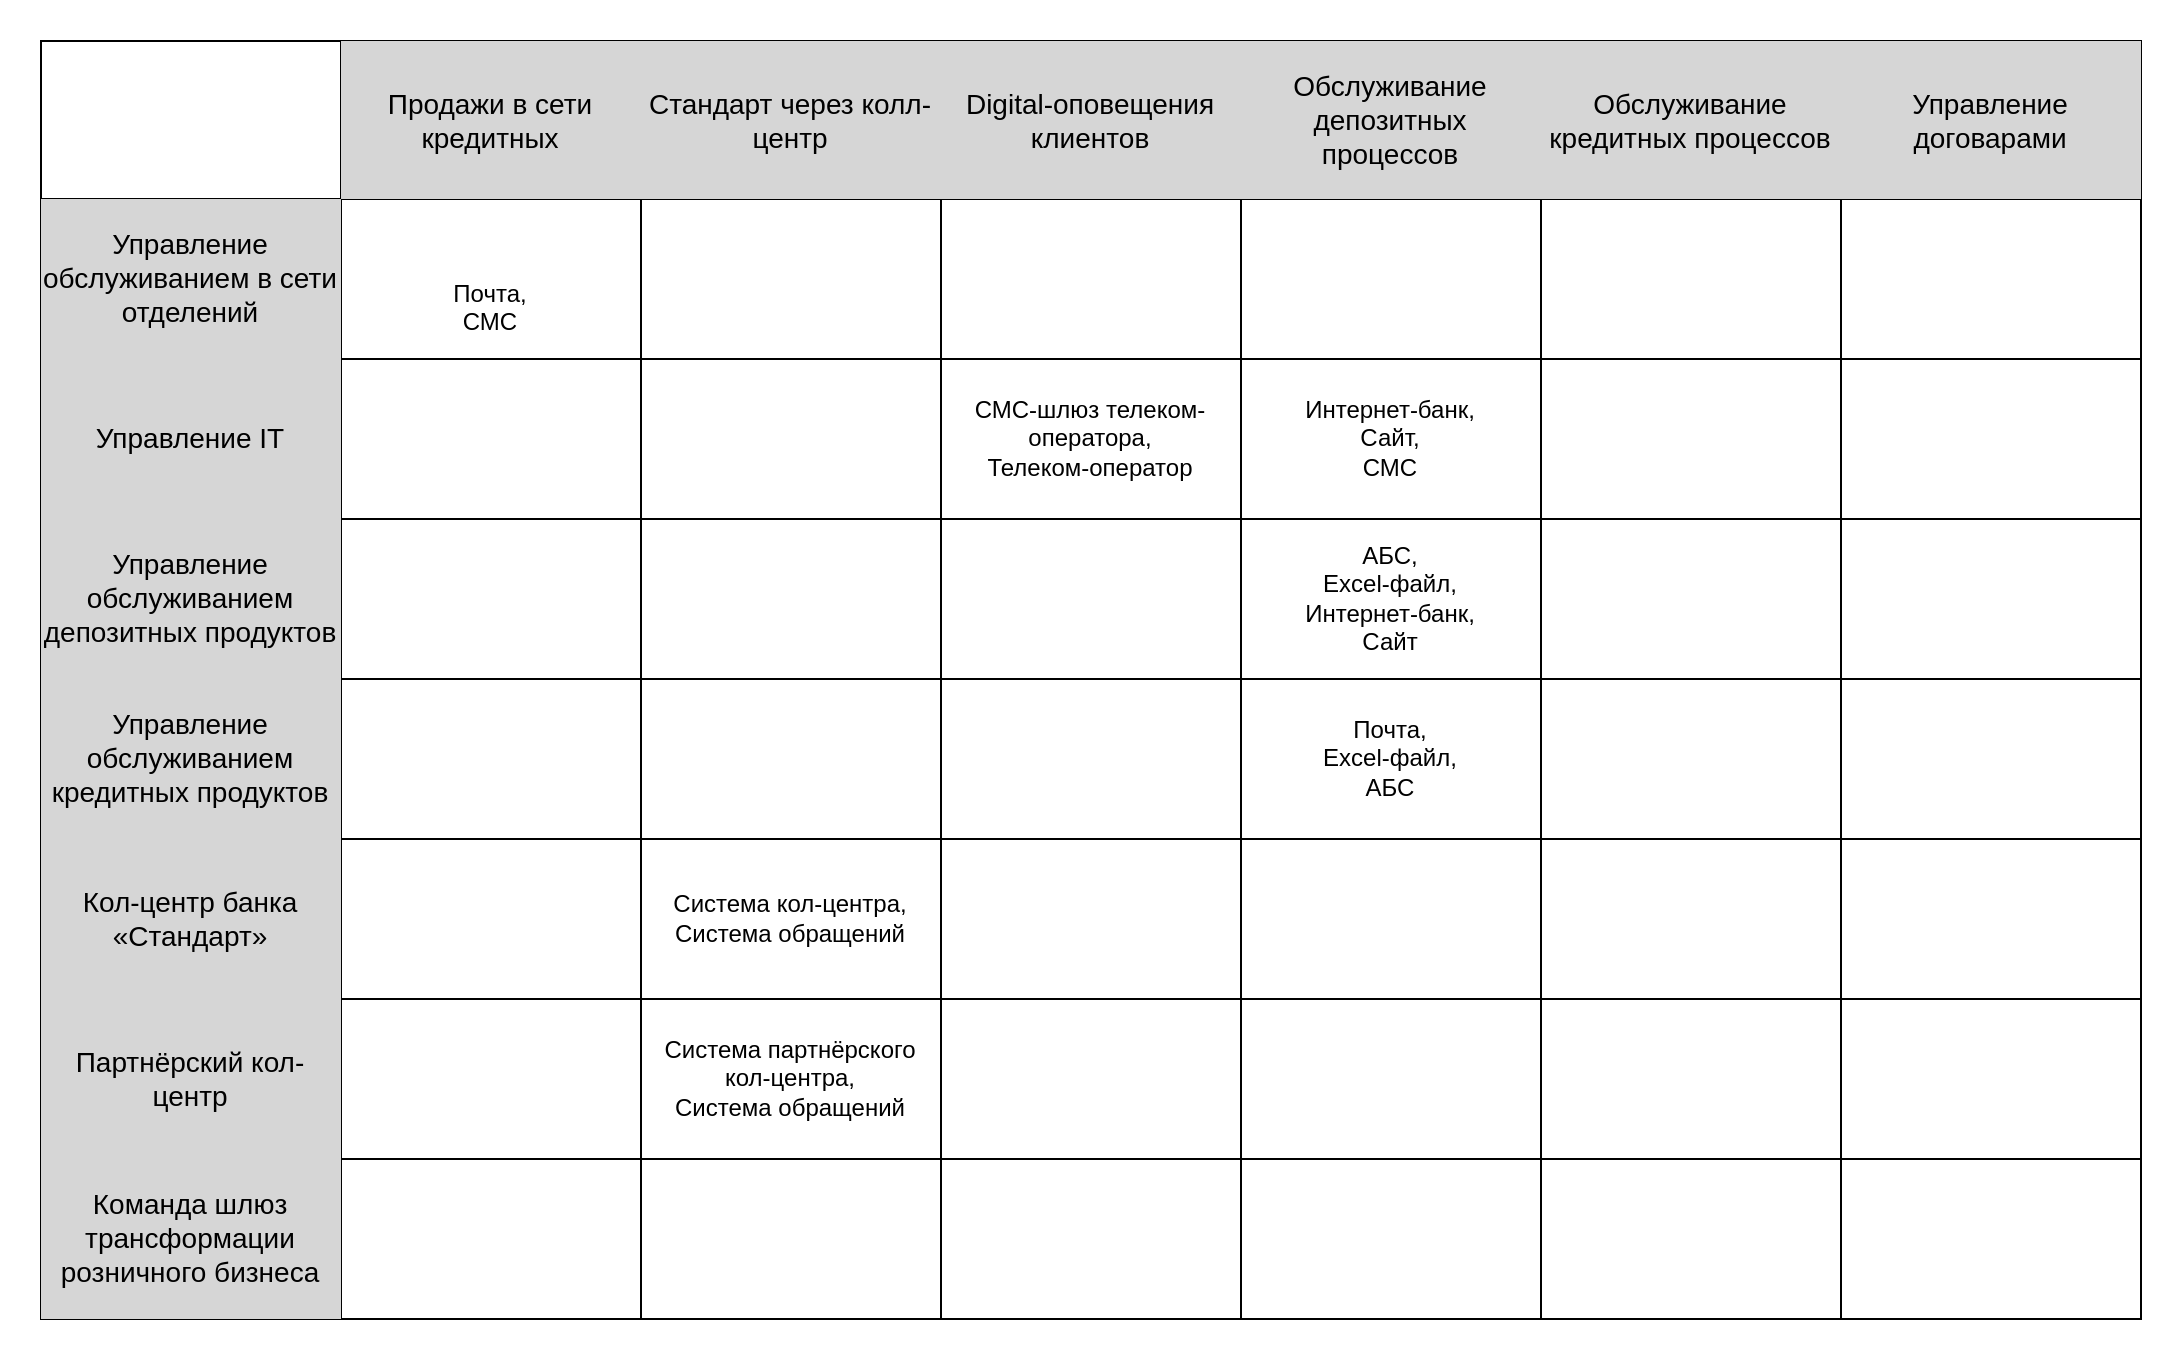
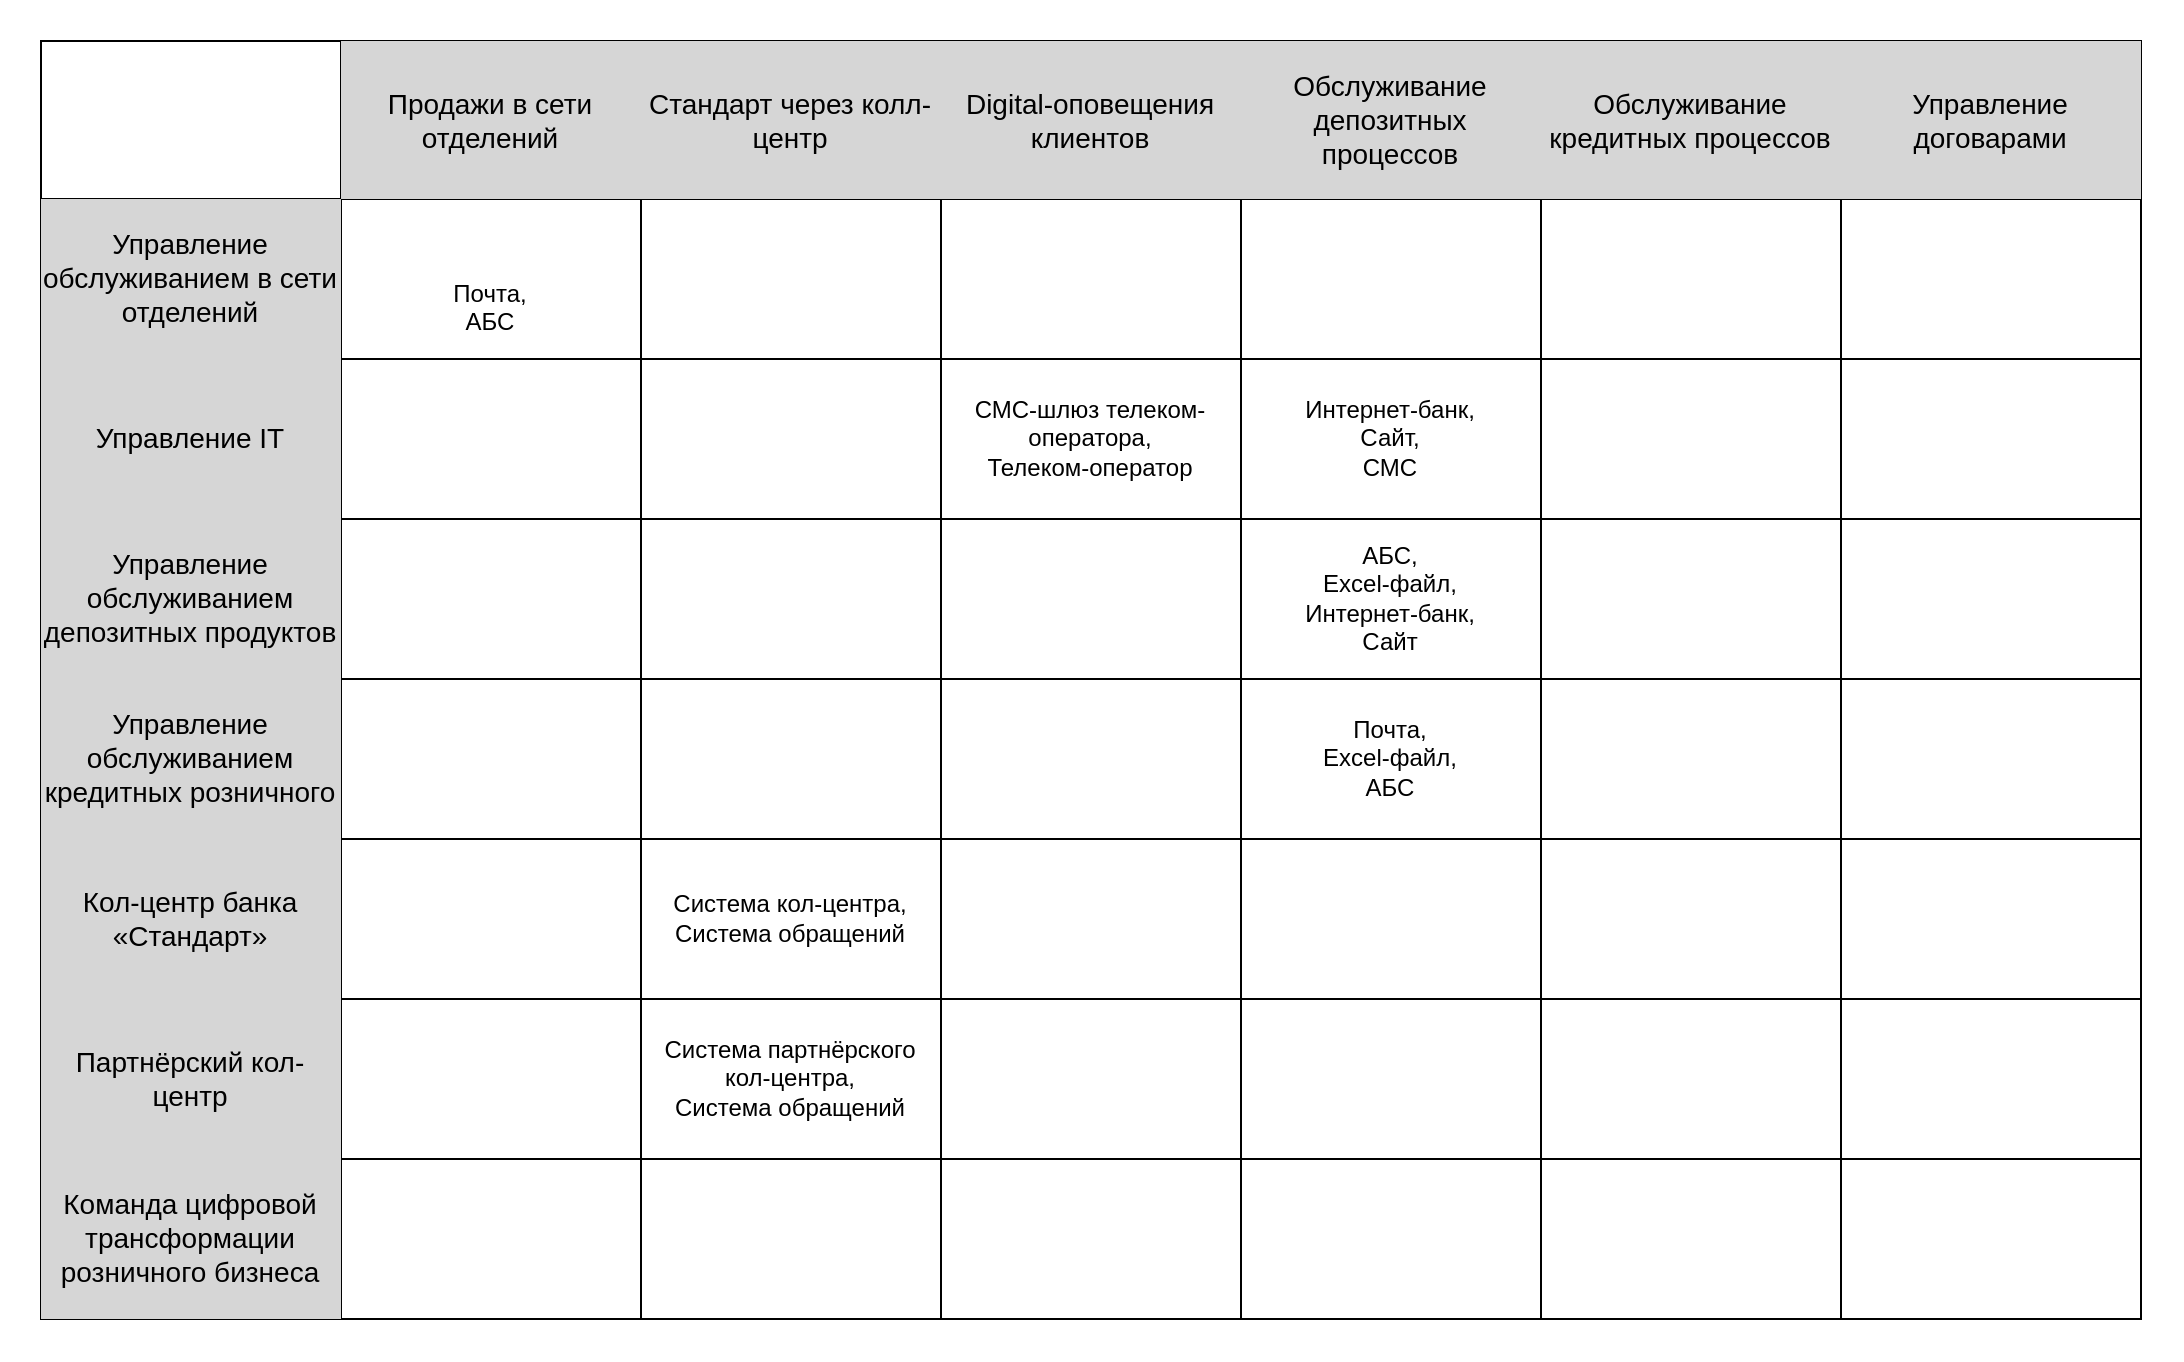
(491, 121) -> (491, 121)
(491, 279) -> (491, 279)
(191, 759) -> (191, 759)
(191, 1239) -> (191, 1239)
